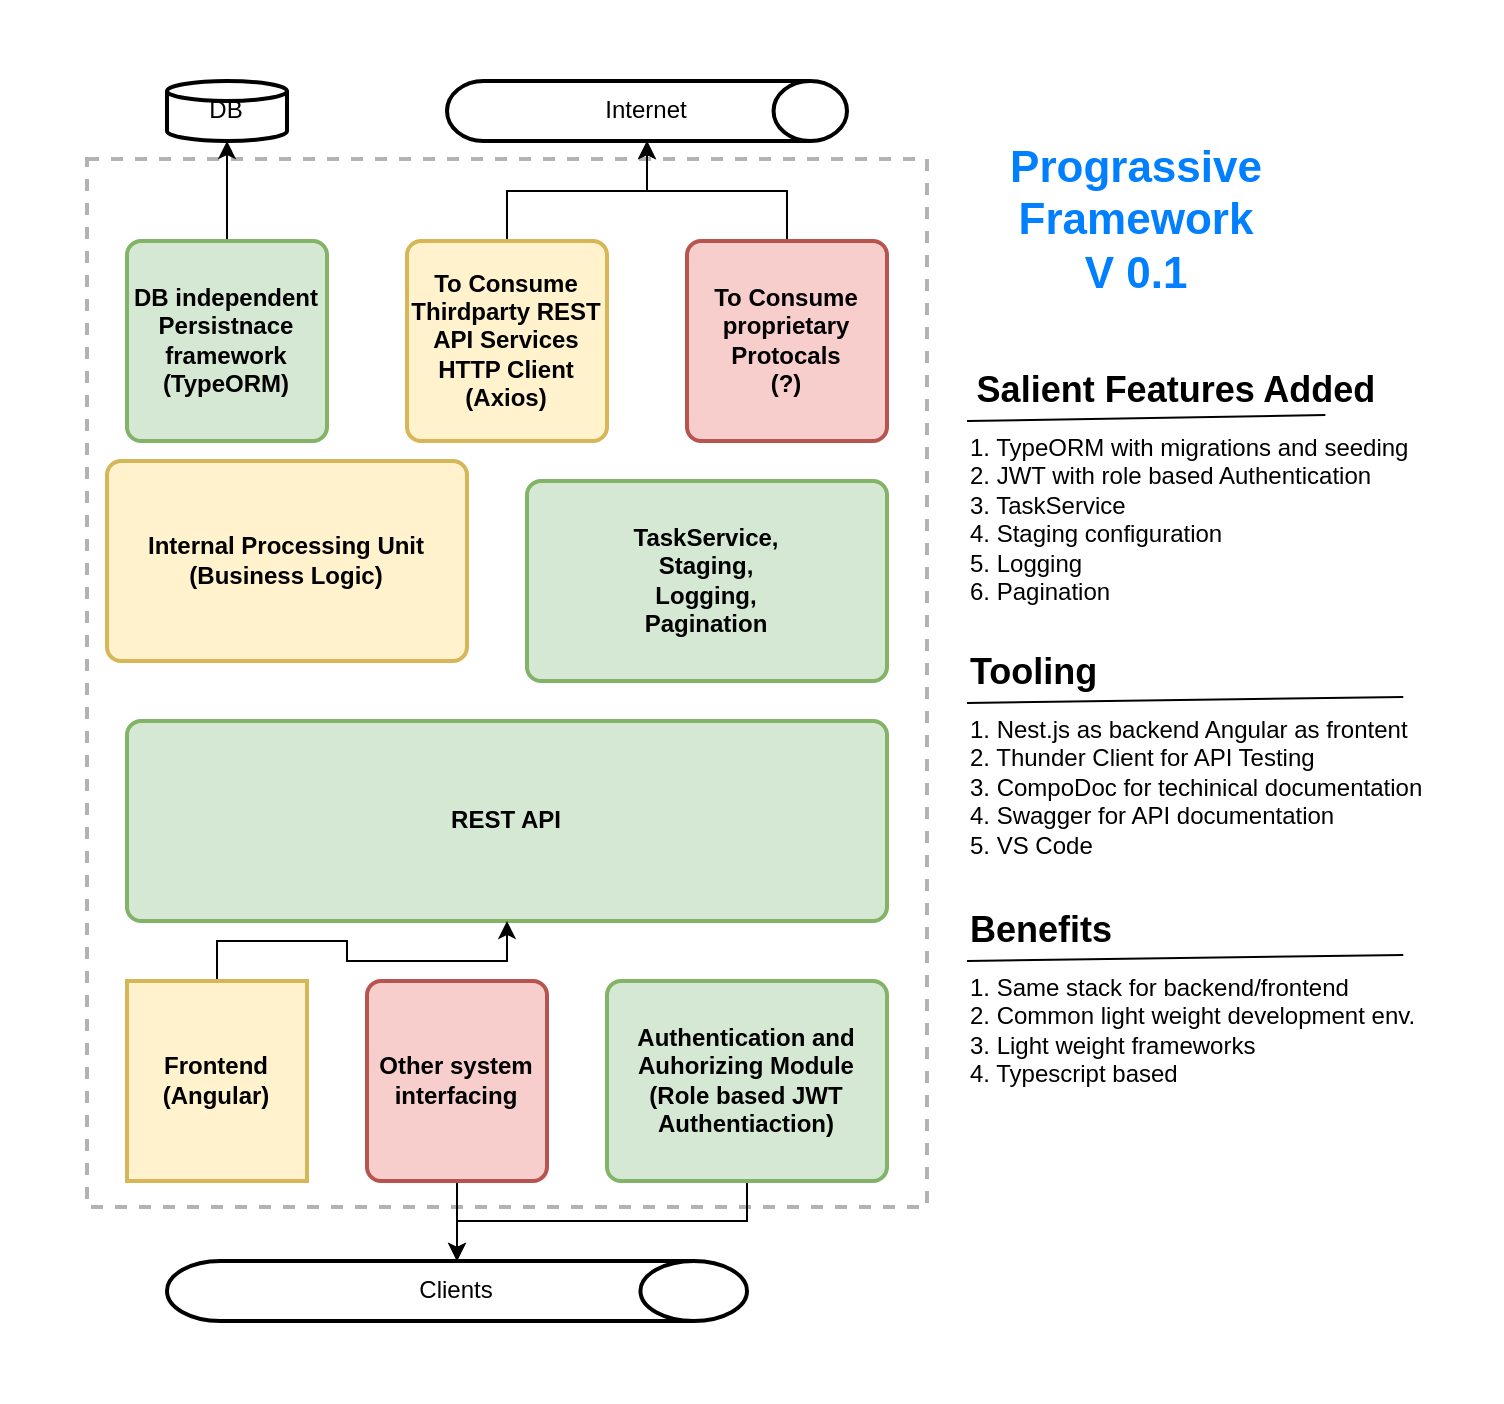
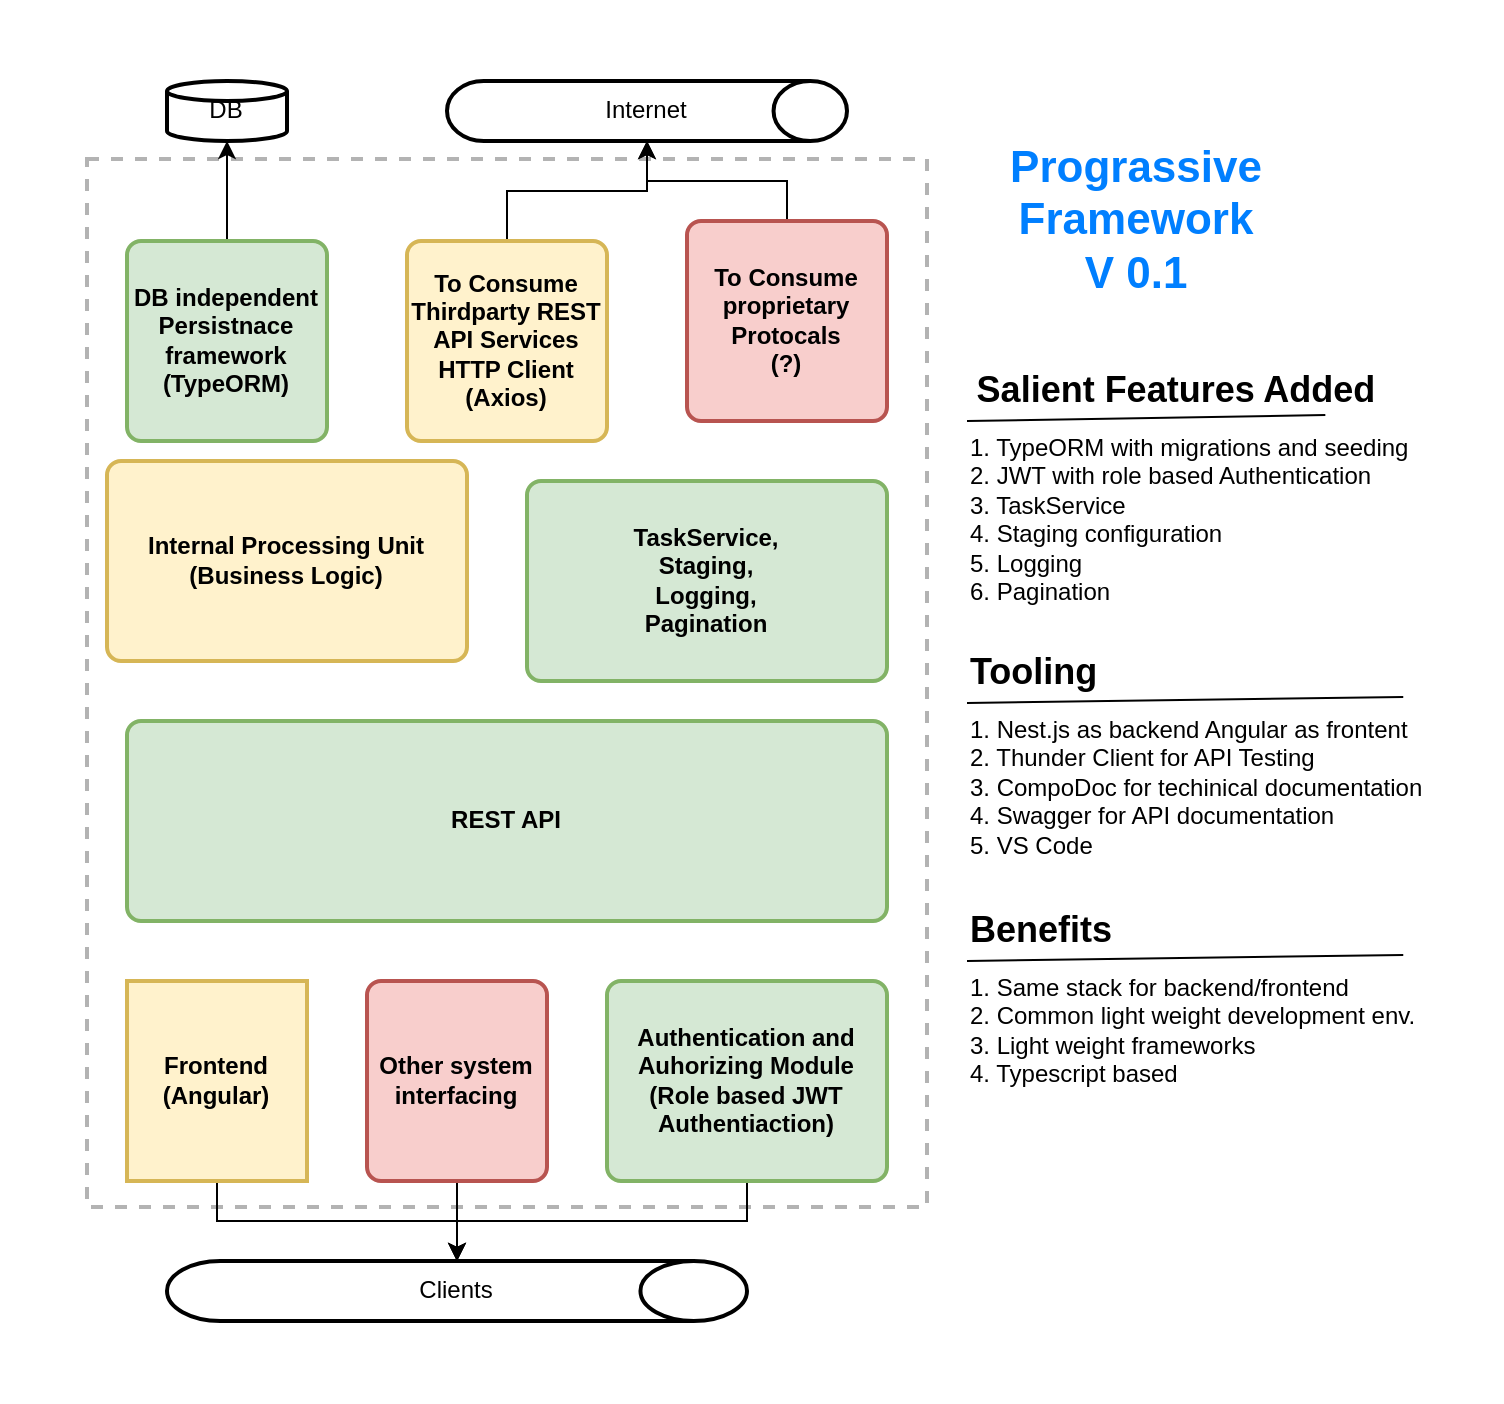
(787, 341) -> (787, 321)
(347, 960) -> (315, 1221)
